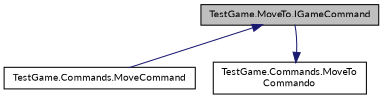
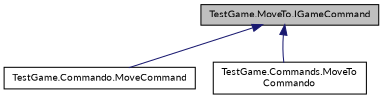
(297, 38) -> (283, 49)
(100, 78) -> (100, 78)
